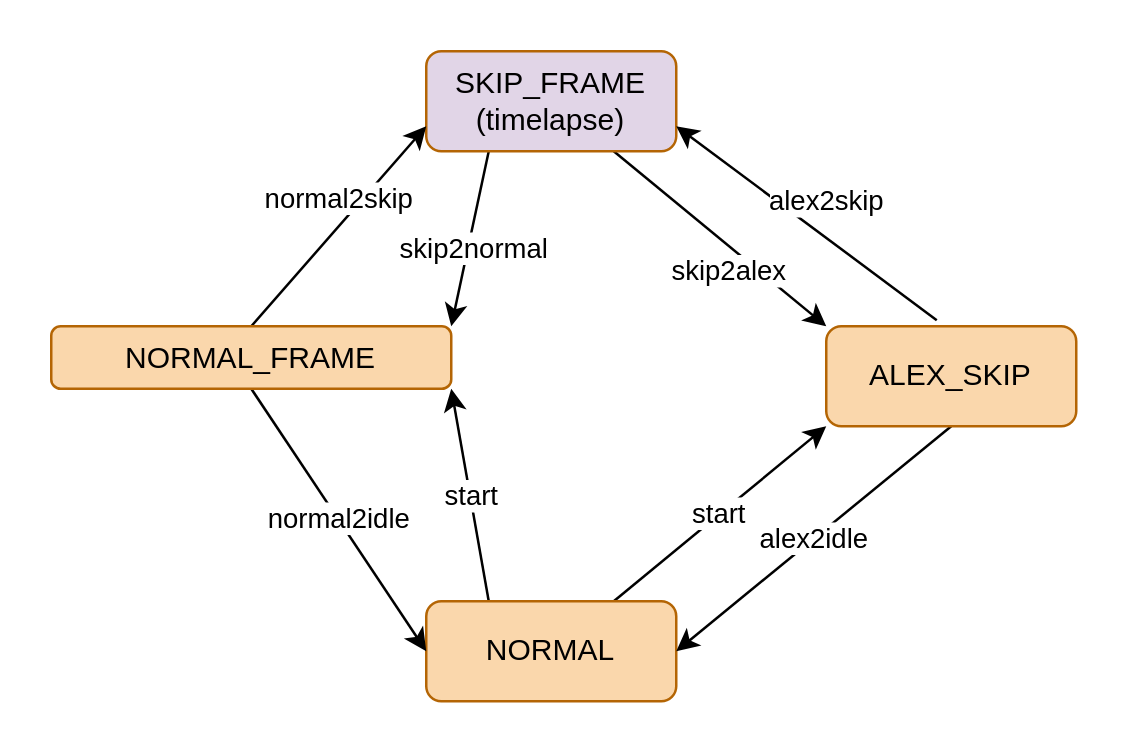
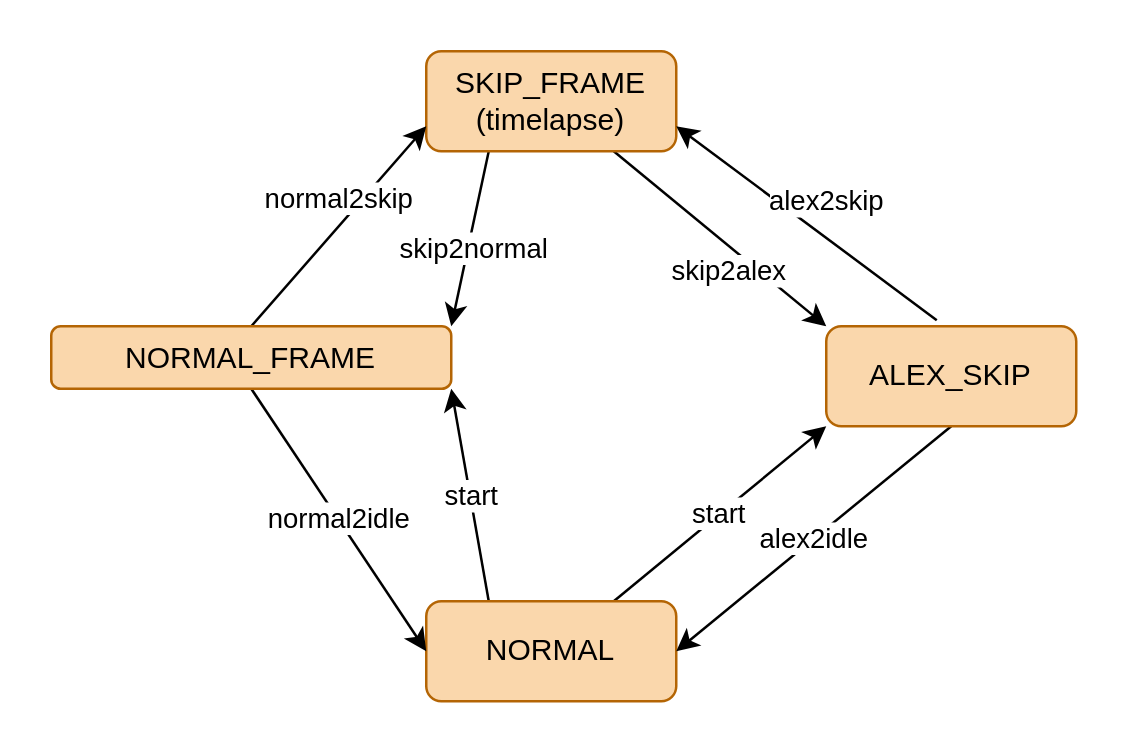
(551, 101) -> (551, 101)
